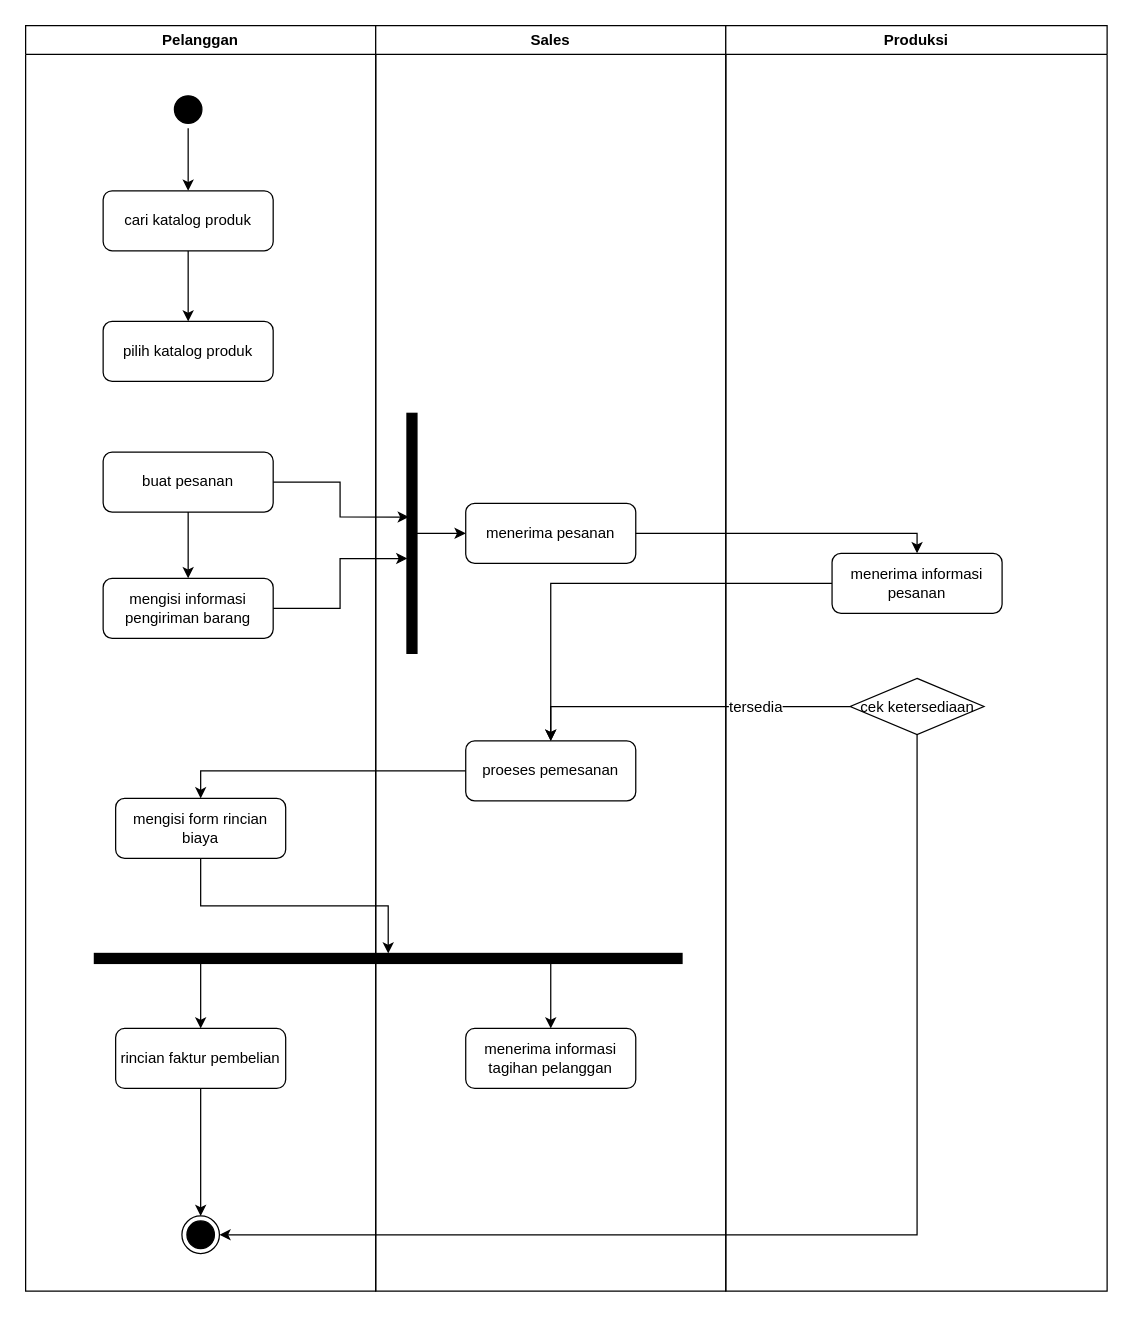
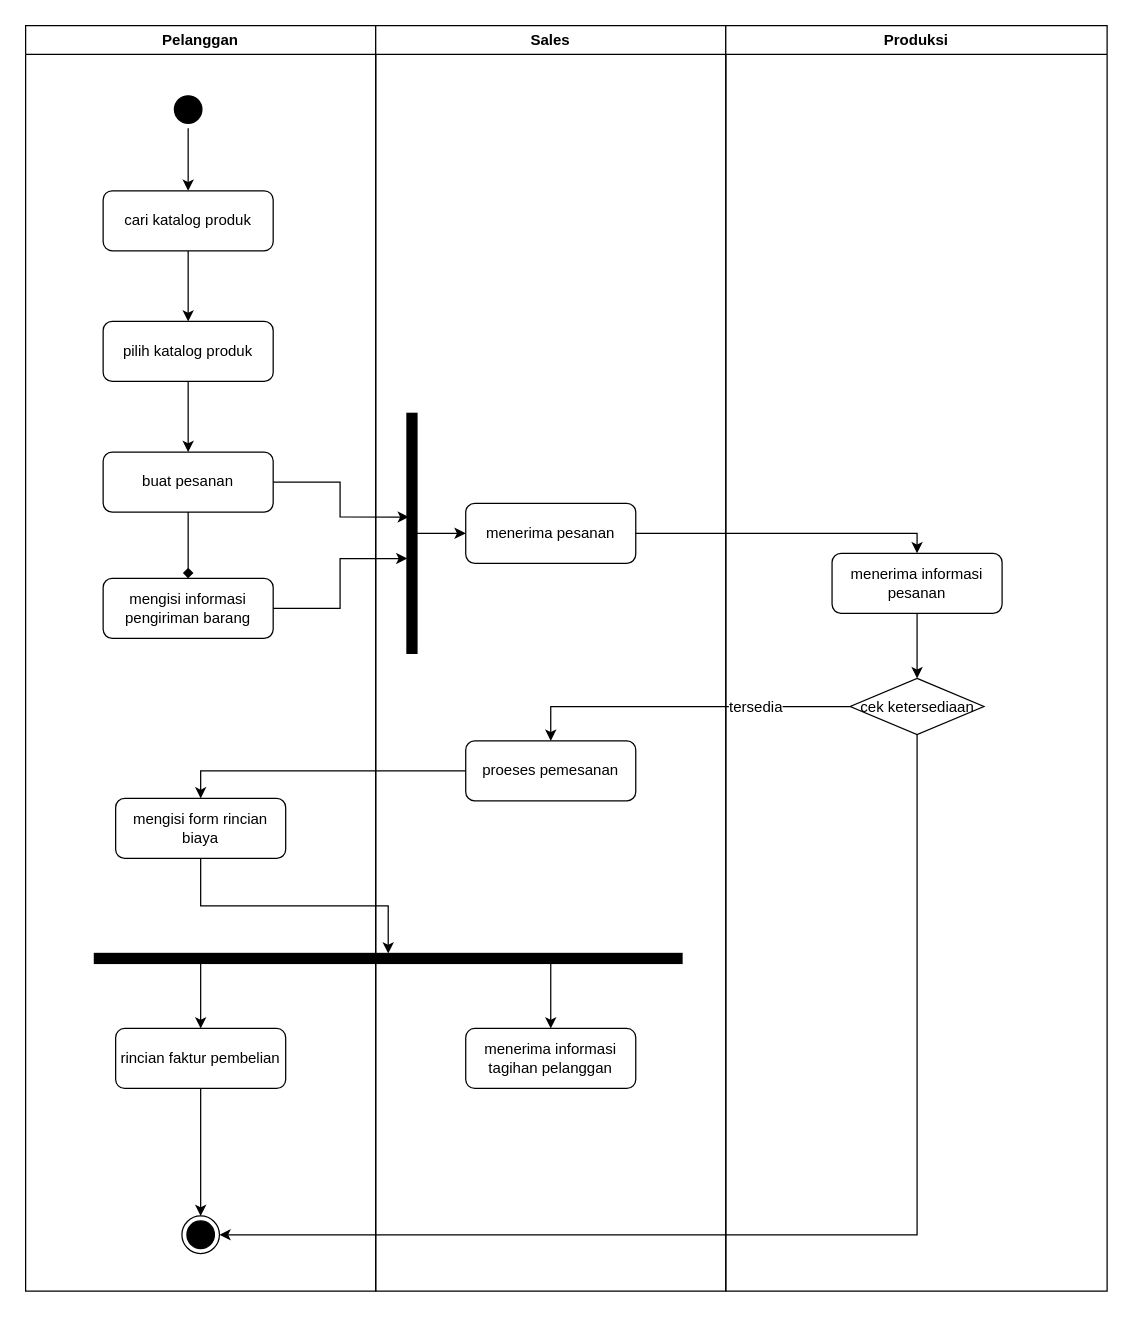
none -> (188, 413)
(188, 568) -> (188, 567)
(632, 583) -> (917, 641)
